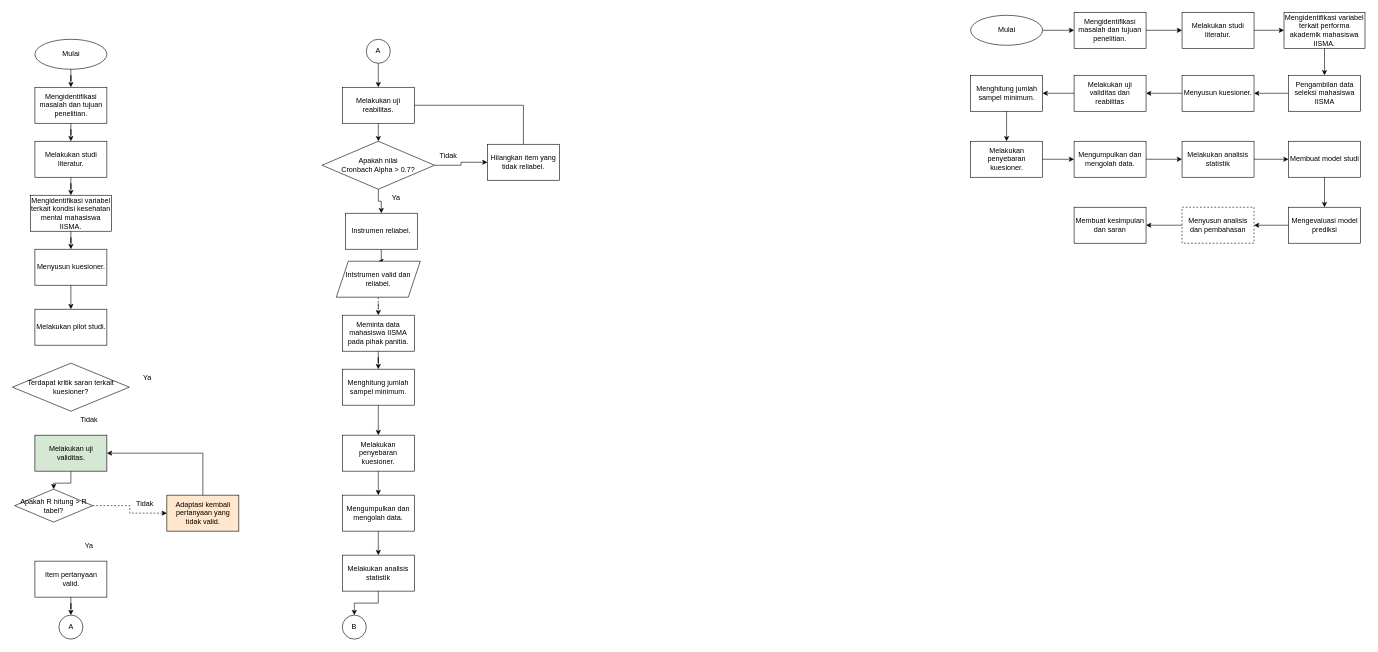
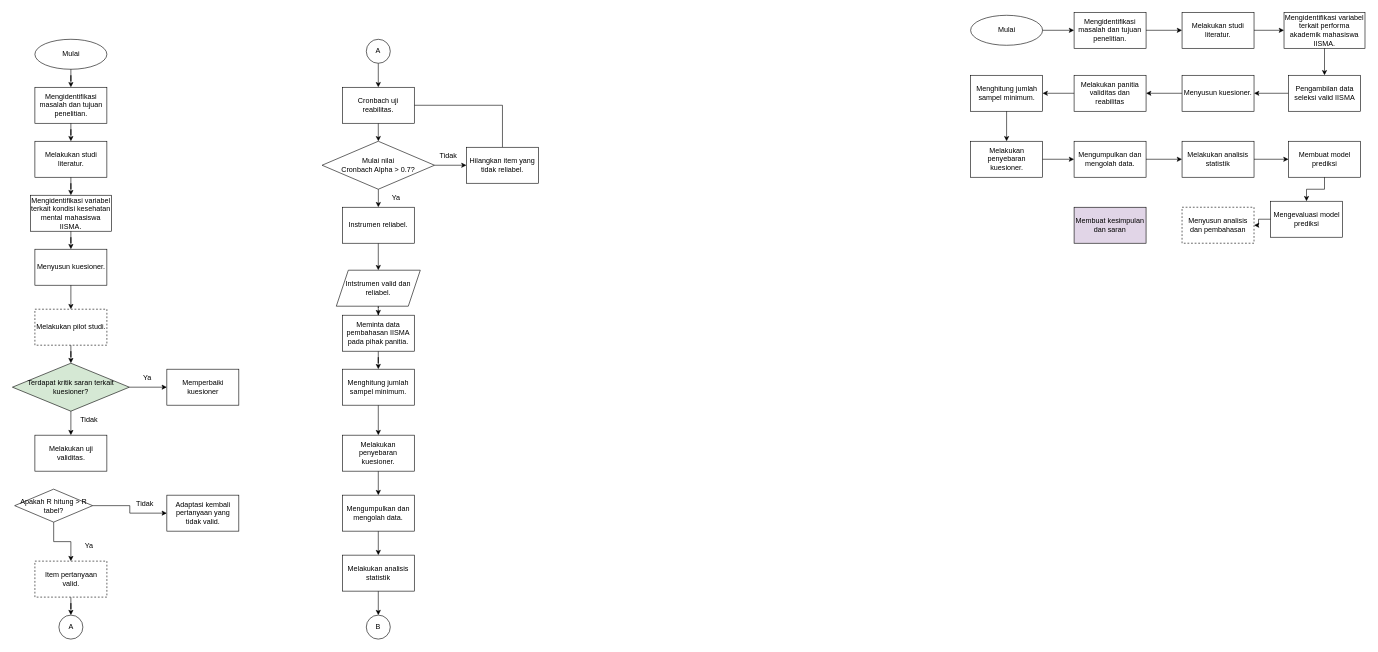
(1110, 93) -> (1110, 93)
(1325, 93) -> (1325, 93)
(378, 105) -> (378, 105)
(1325, 159) -> (1325, 159)
(524, 162) -> (503, 165)
(378, 165) -> (378, 165)
(1110, 225) -> (1110, 225)
(1151, 225) -> none
(1325, 225) -> (1307, 219)
(381, 231) -> (378, 225)
(378, 279) -> (378, 288)
(71, 327) -> (71, 327)
(378, 333) -> (378, 333)
none -> (71, 354)
(71, 387) -> (71, 387)
none -> (161, 387)
none -> (203, 387)
none -> (71, 429)
(71, 453) -> (71, 453)
(203, 453) -> none
(55, 483) -> none
(130, 507) -> (130, 507)
(203, 513) -> (203, 513)
none -> (61, 542)
(71, 579) -> (71, 579)
(354, 627) -> (378, 627)
